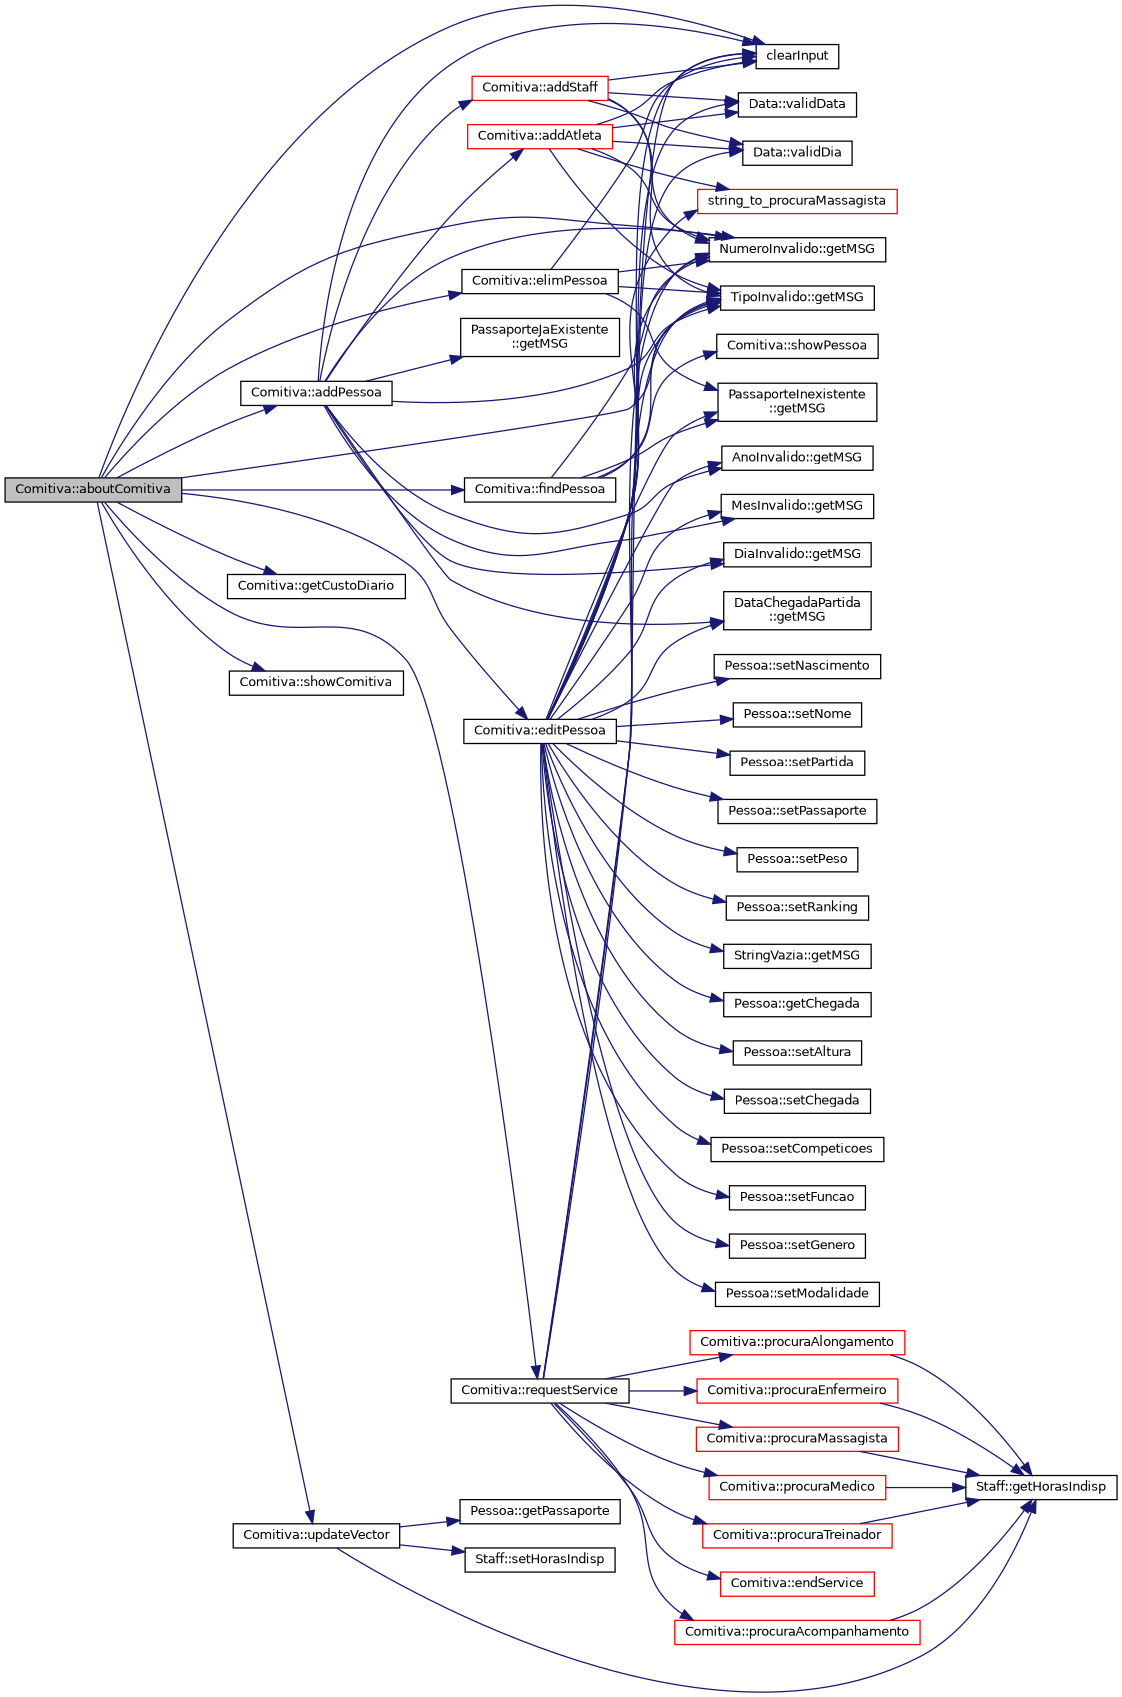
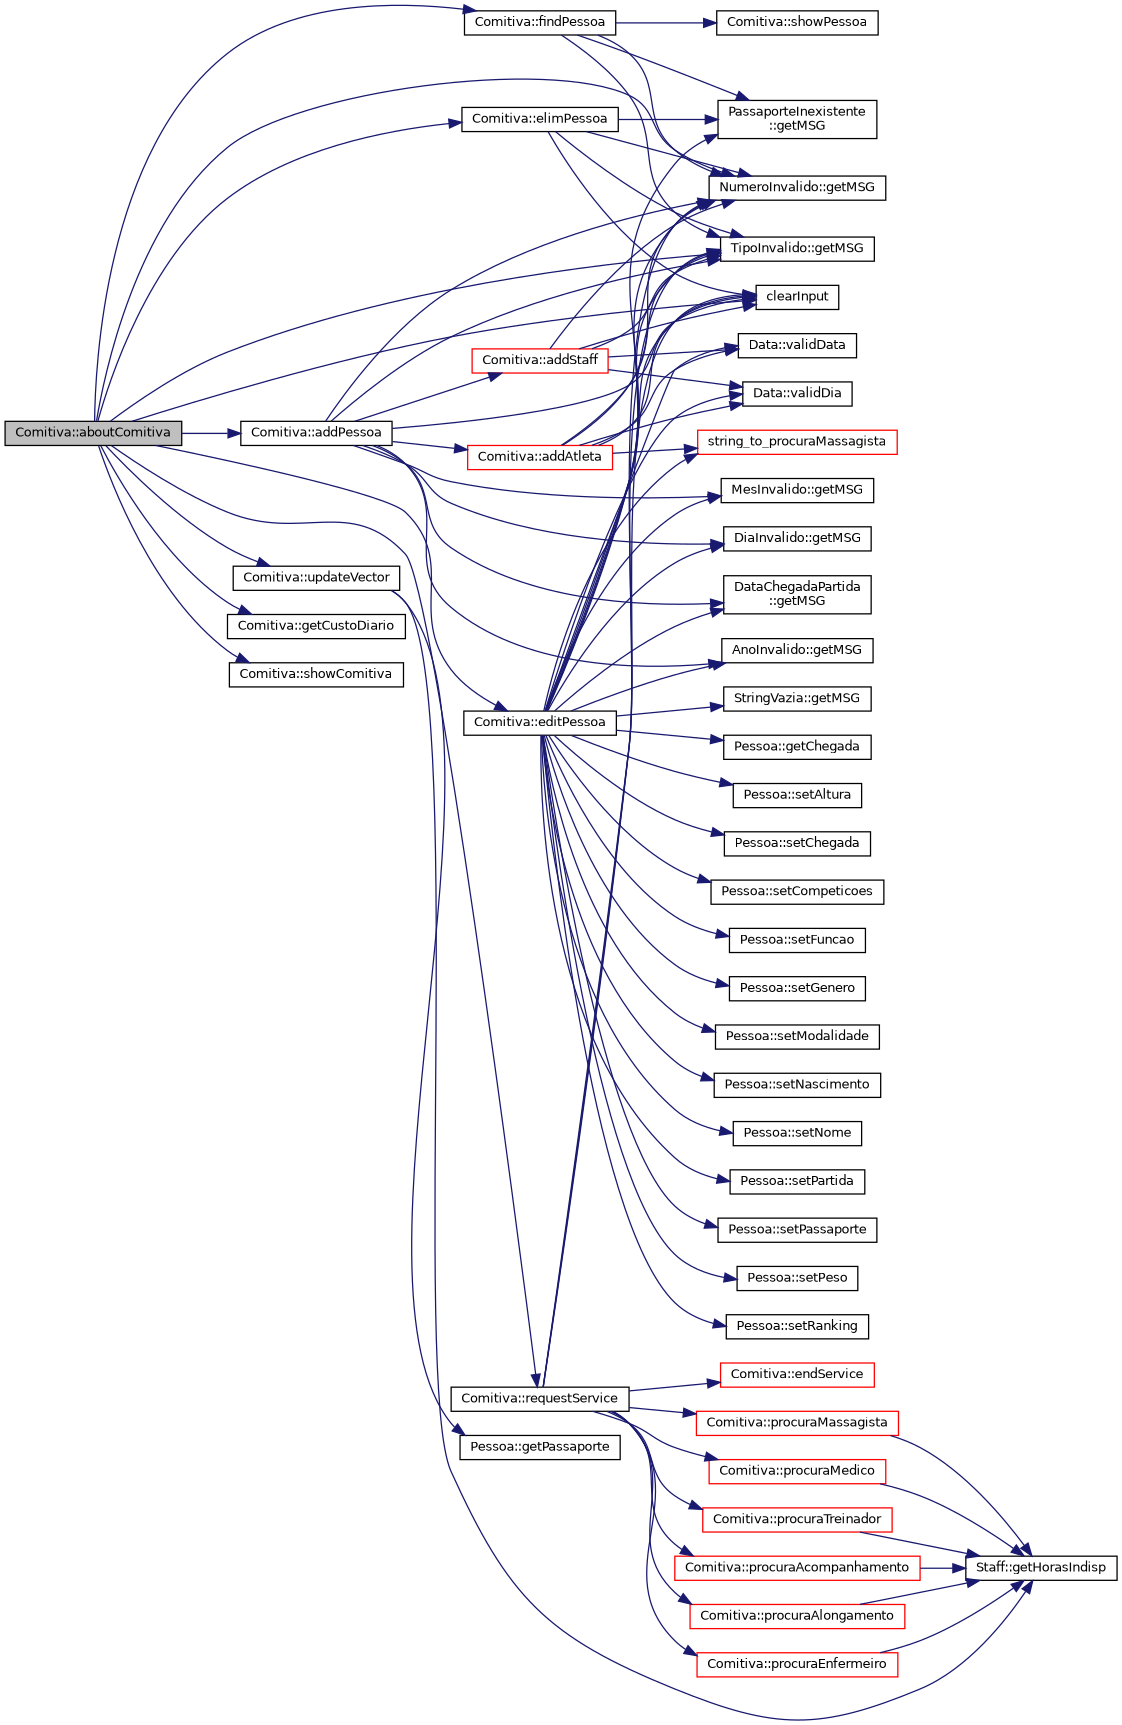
(540, 338) -> none
(540, 1560) -> none
